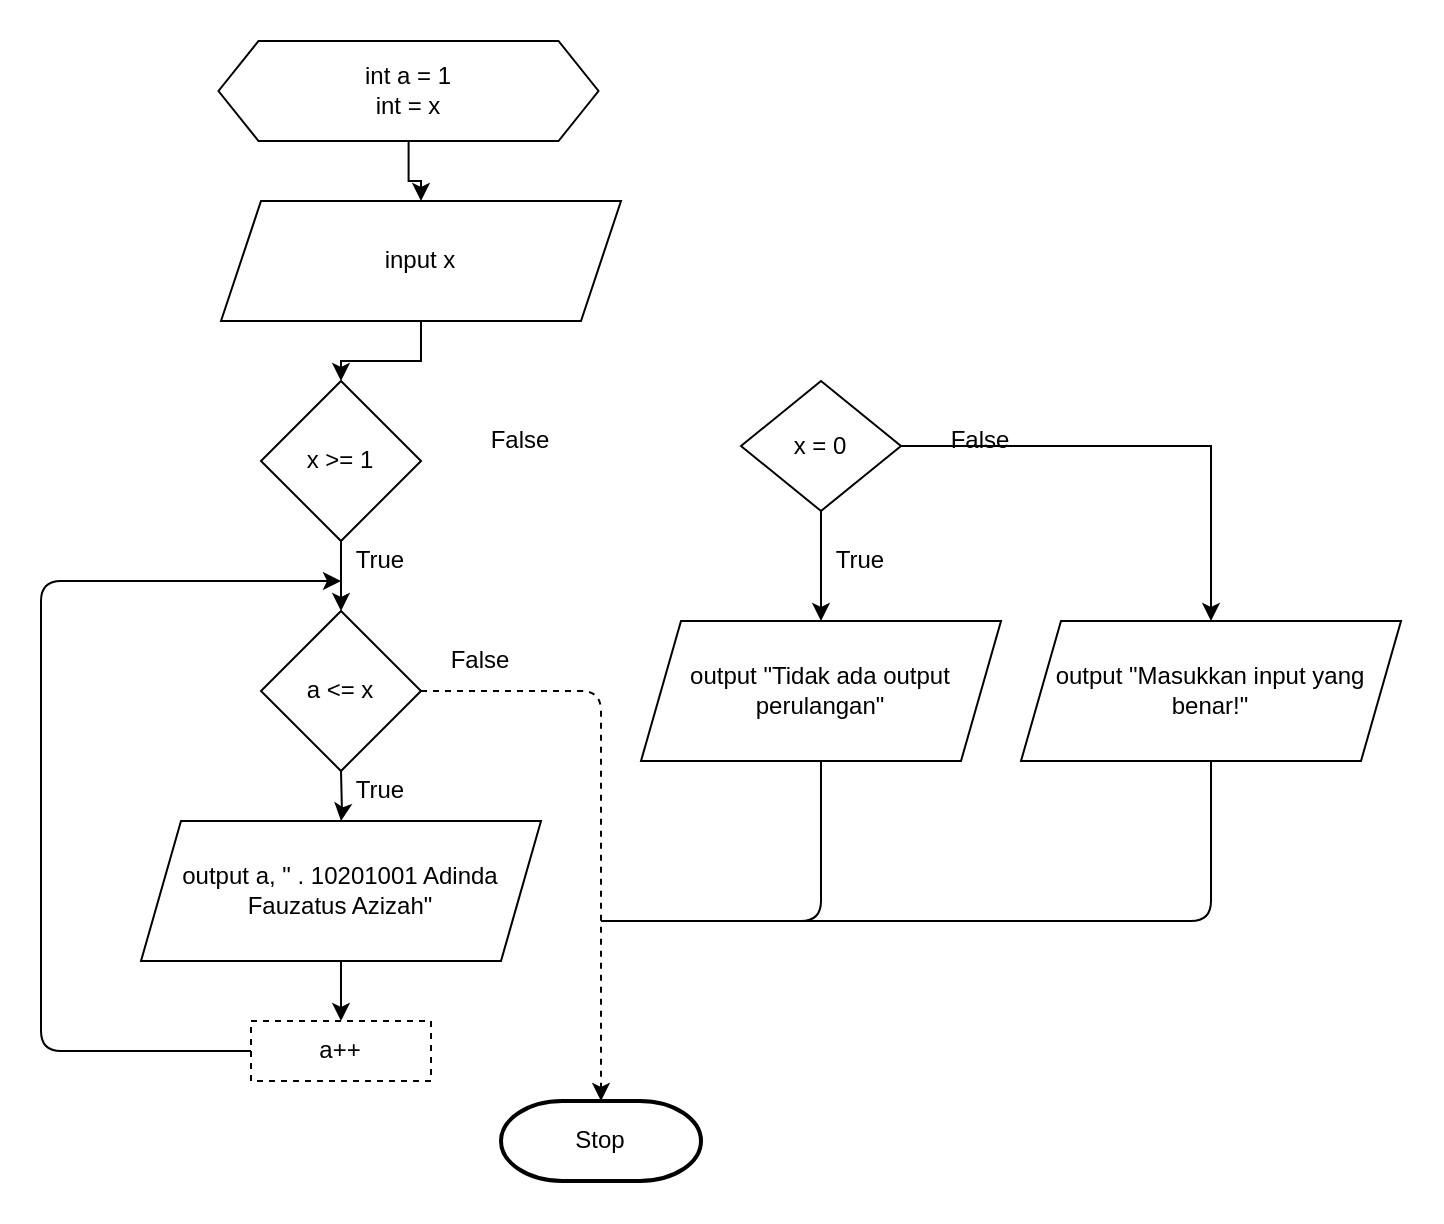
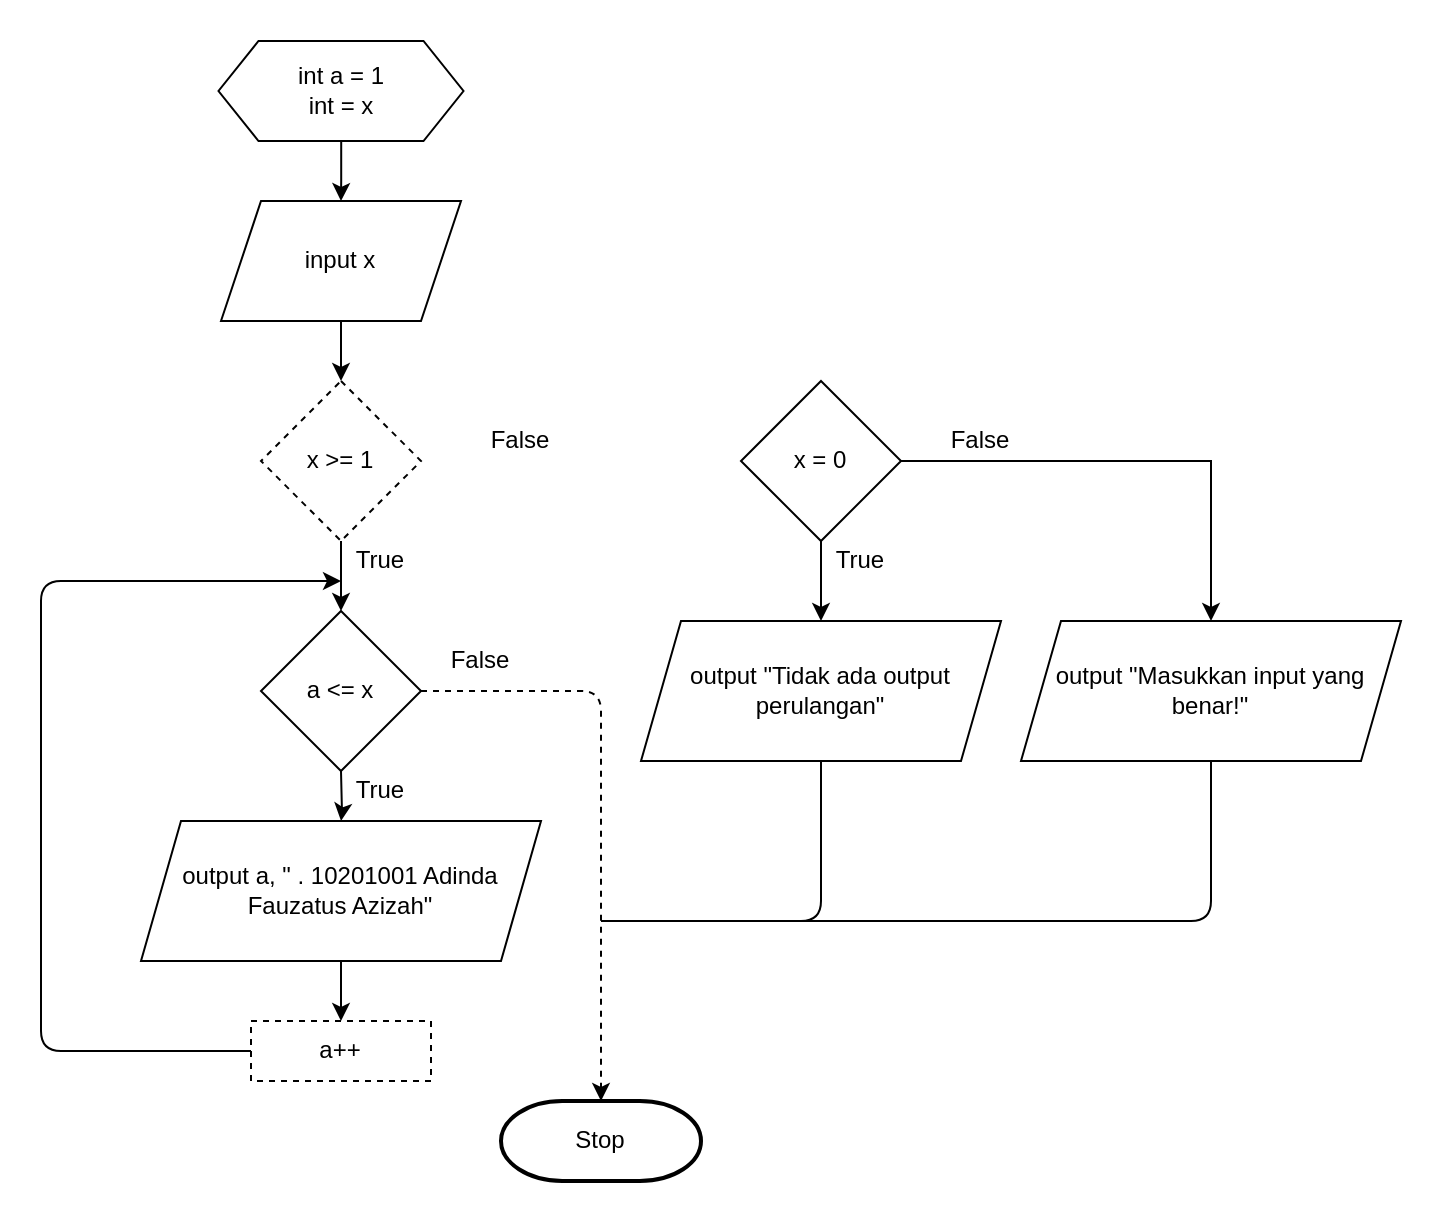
(409, 91) -> (341, 91)
(421, 261) -> (341, 261)
(821, 446) -> (821, 461)
(341, 461) -> (341, 461)
